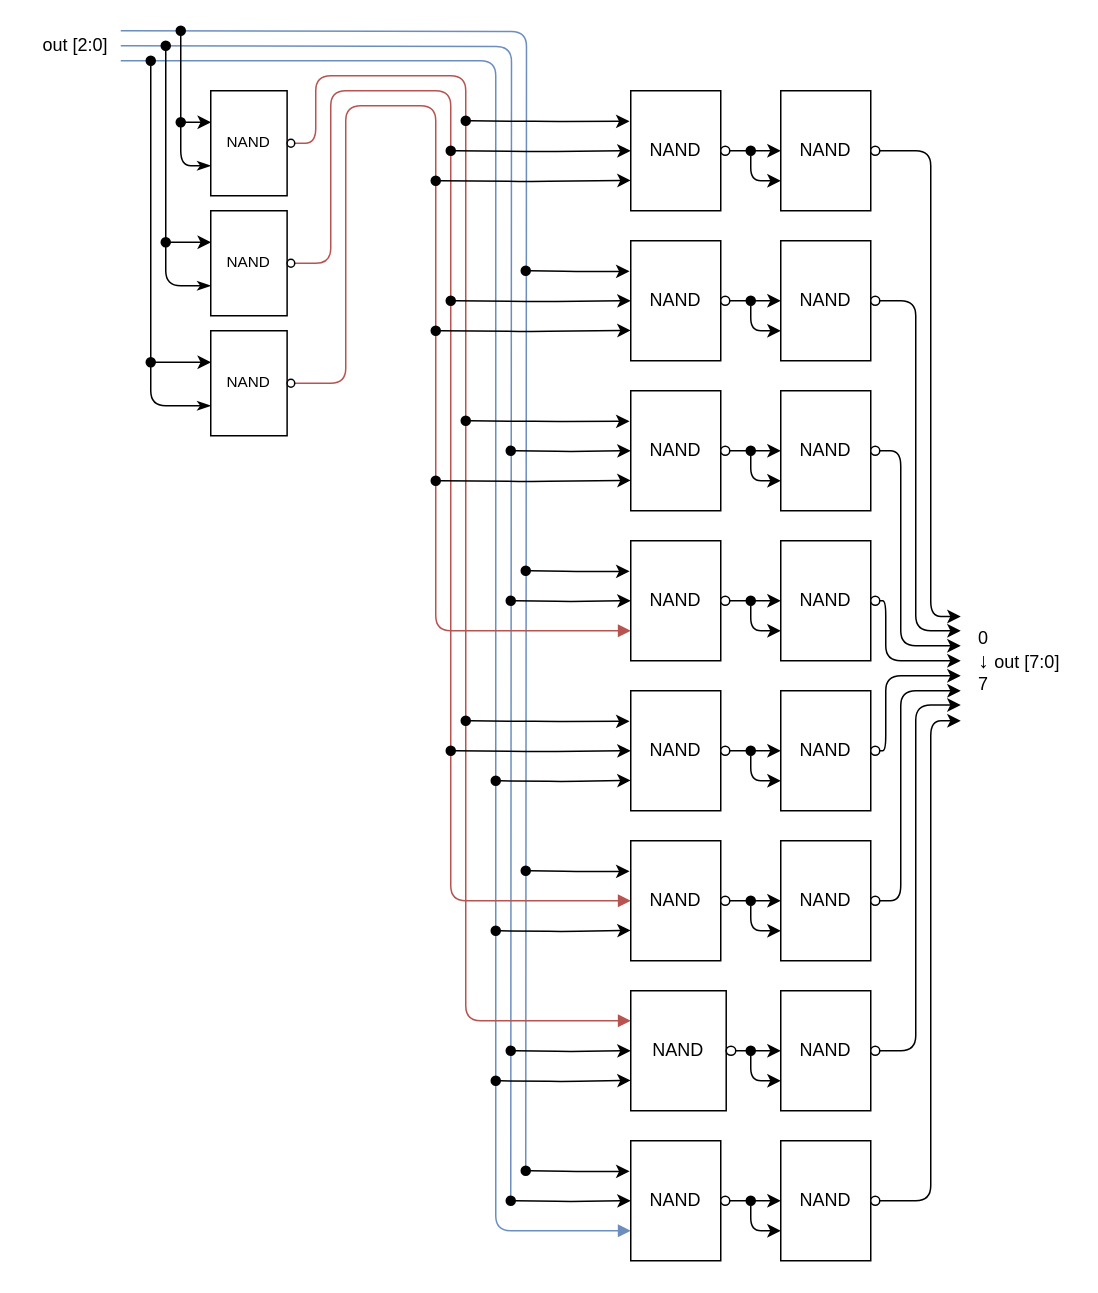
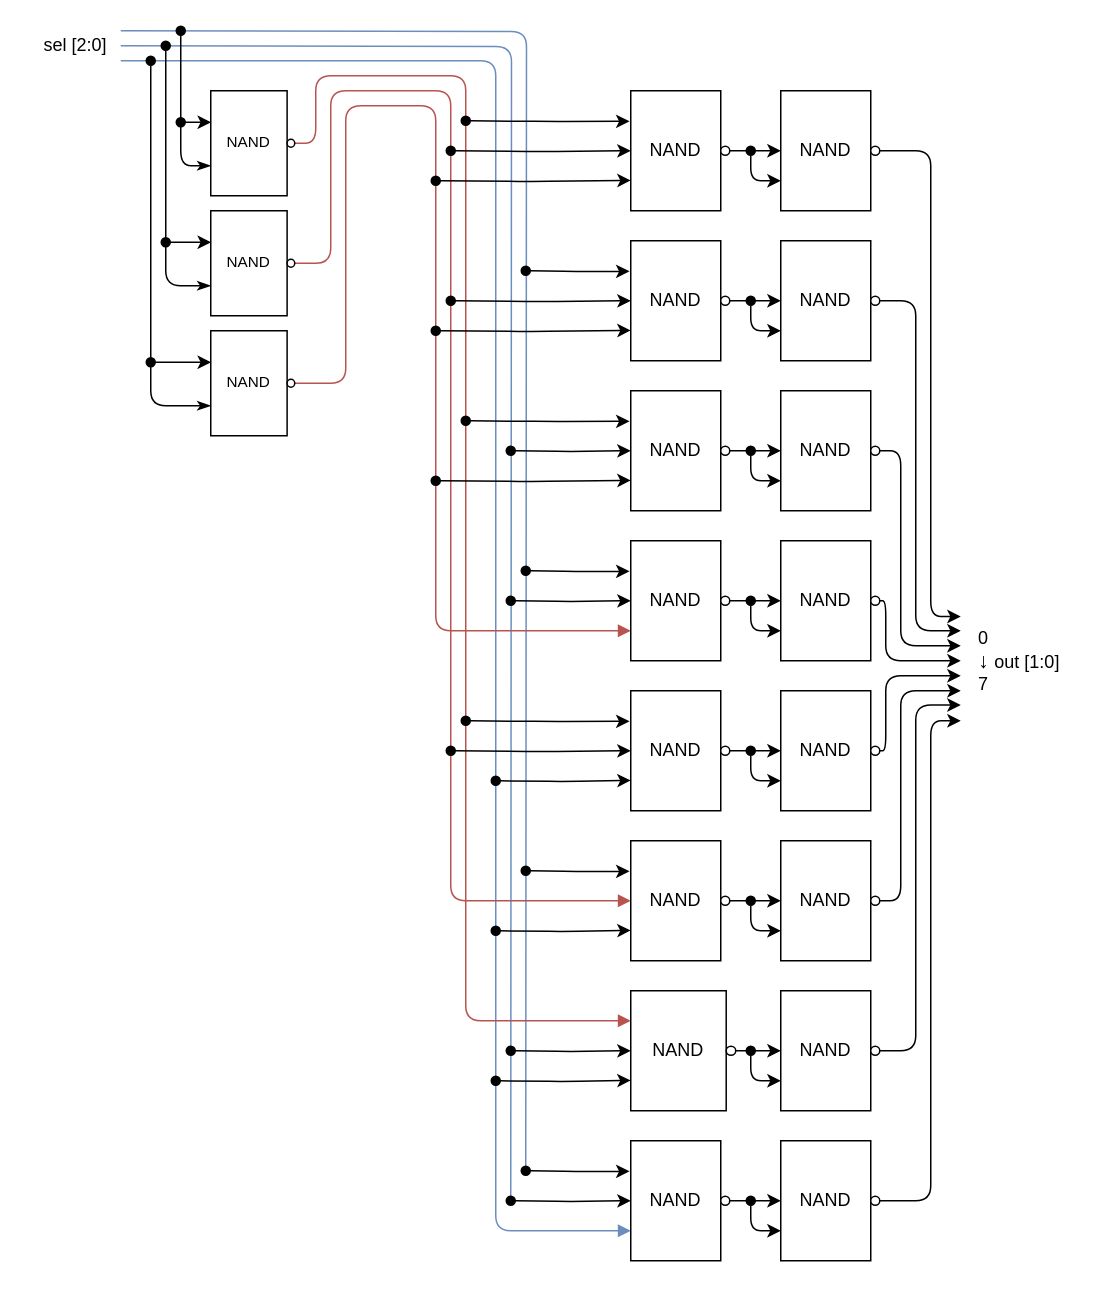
(76, 46) -> (76, 46)
(1022, 661) -> (1022, 661)
